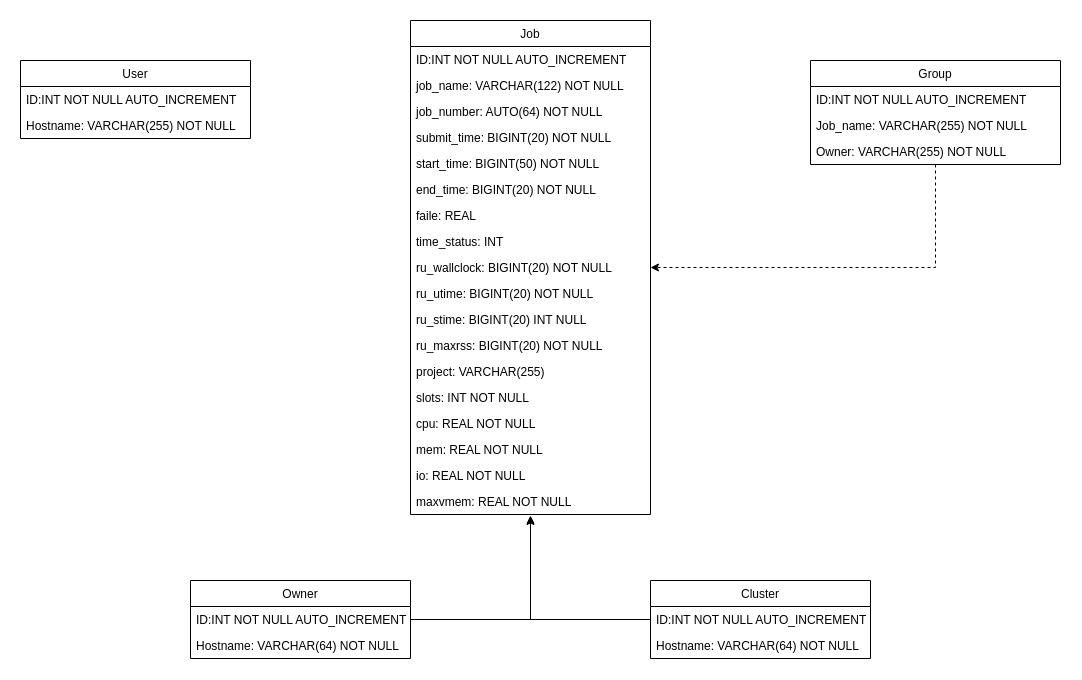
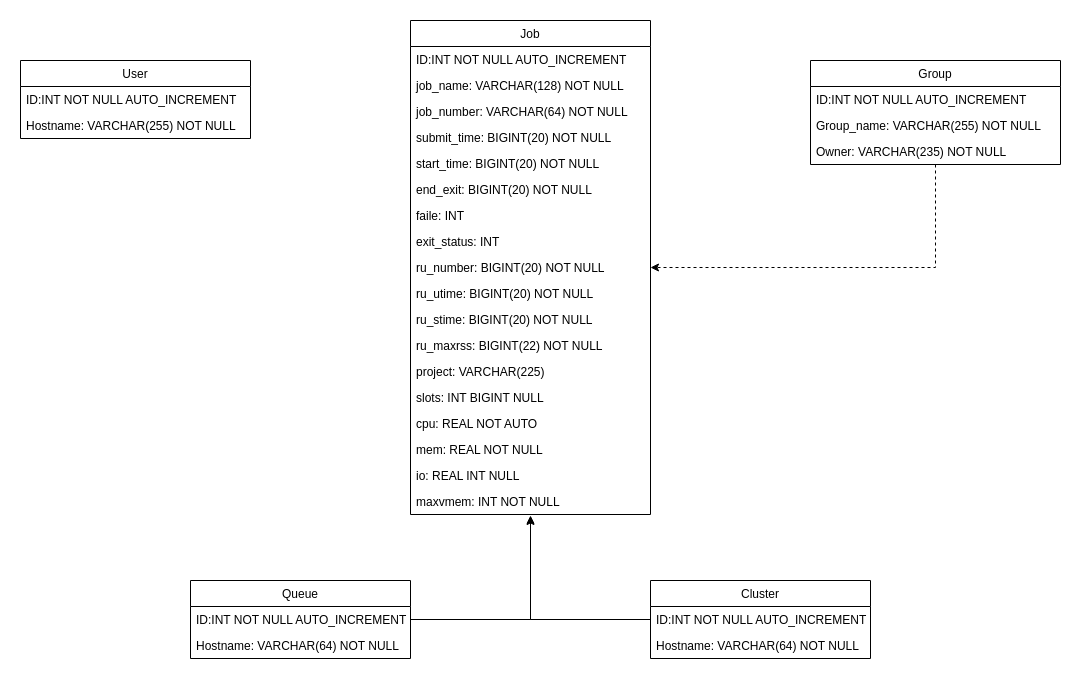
(514, 86) -> (514, 86)
(507, 112) -> (517, 112)
(914, 126) -> (921, 126)
(904, 152) -> (904, 152)
(512, 164) -> (512, 164)
(506, 190) -> (506, 190)
(447, 216) -> (443, 216)
(465, 242) -> (465, 242)
(516, 268) -> (511, 268)
(506, 320) -> (506, 320)
(511, 346) -> (511, 346)
(483, 372) -> (483, 372)
(472, 398) -> (482, 398)
(470, 424) -> (470, 424)
(465, 476) -> (465, 476)
(484, 502) -> (480, 502)
(300, 594) -> (300, 594)
